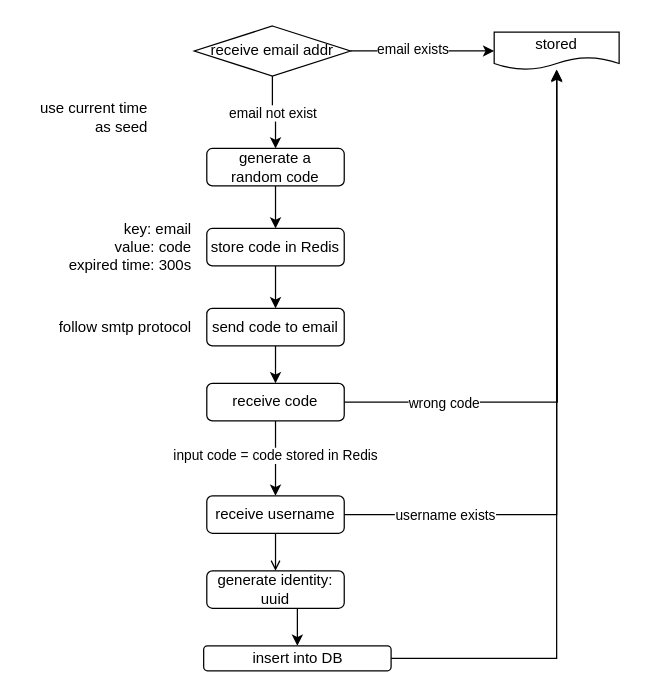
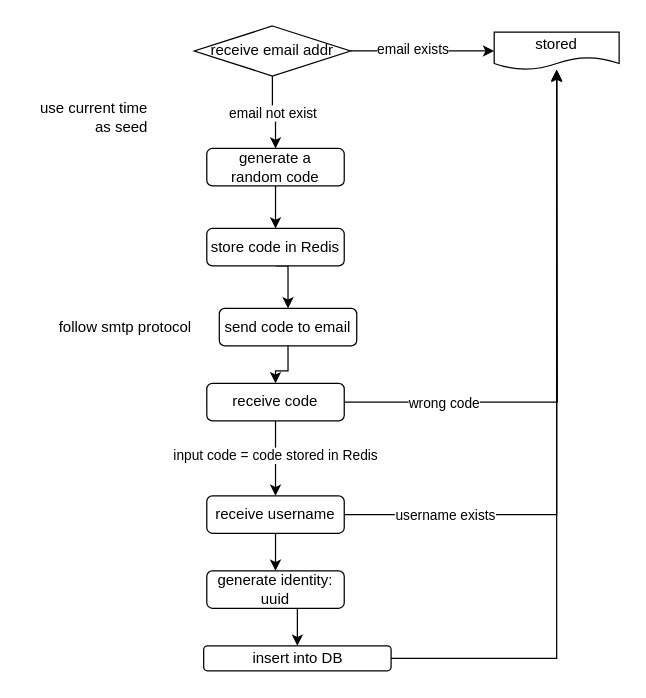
(119, 247) -> none
(276, 327) -> (288, 327)
(276, 563) -> (276, 561)
